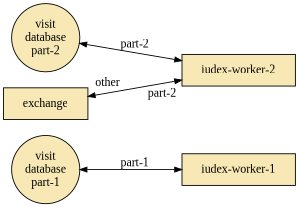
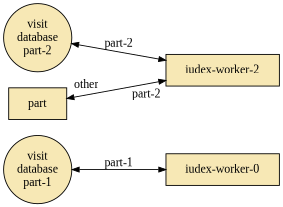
(46, 104) -> (38, 104)
(239, 170) -> (223, 170)
